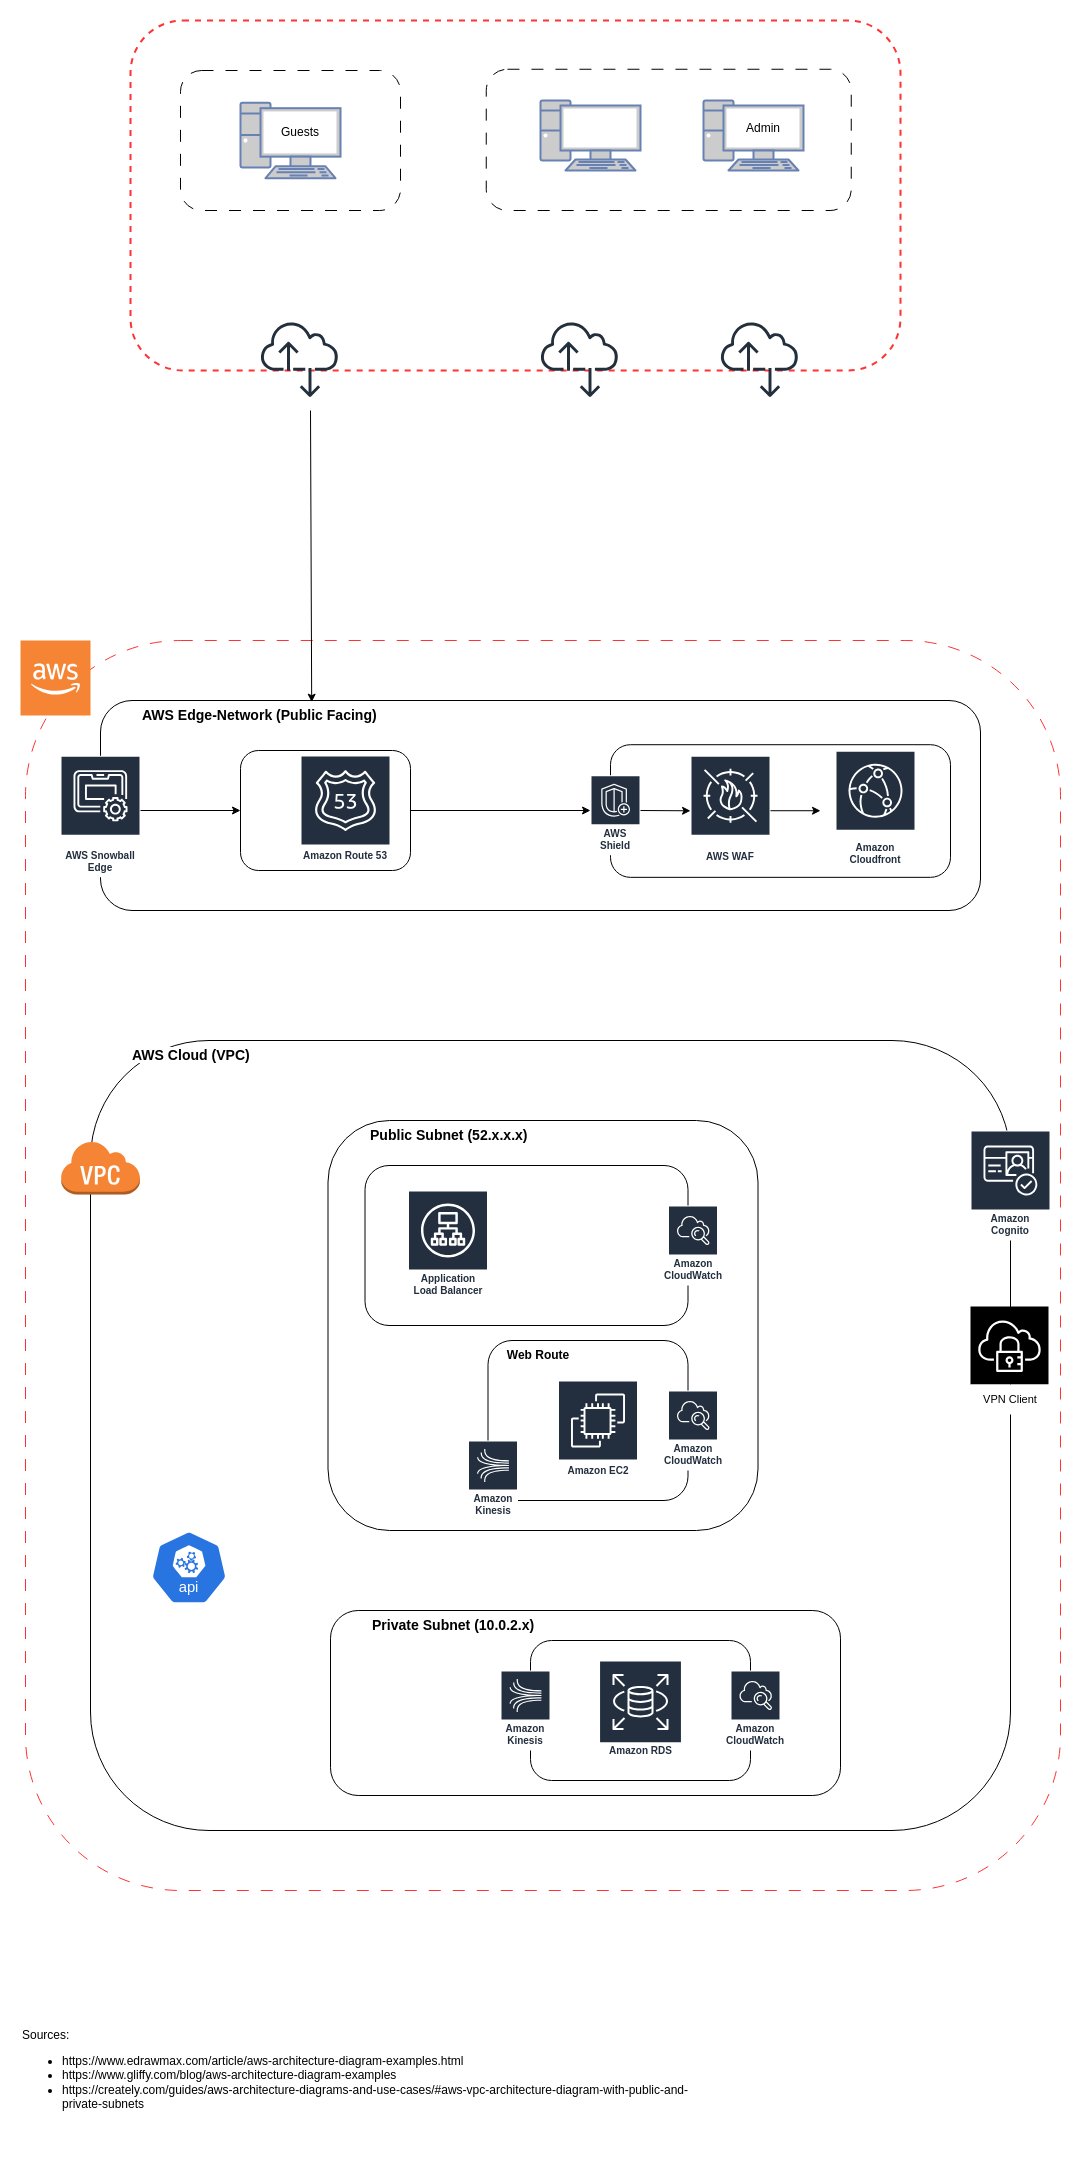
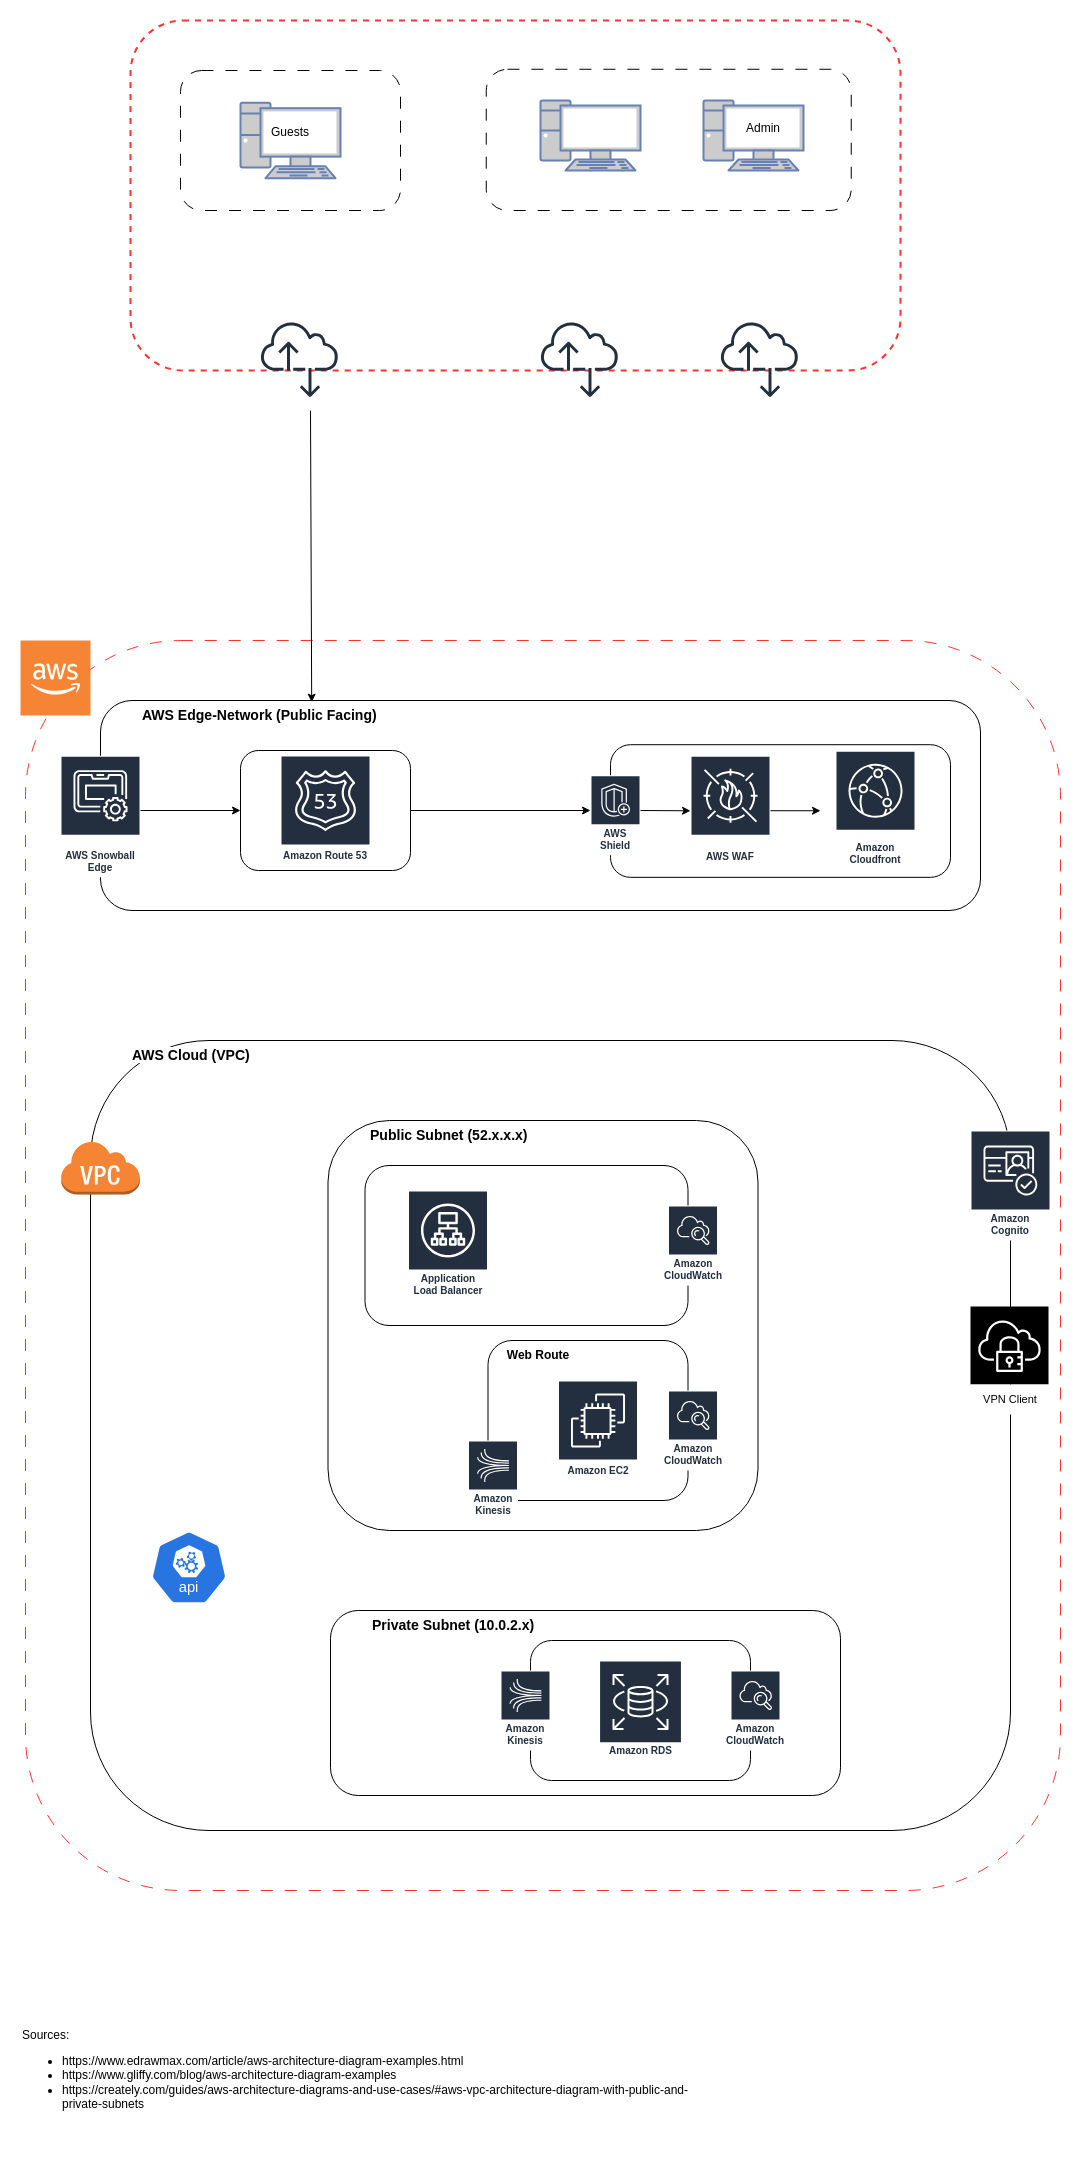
(301, 132) -> (291, 132)
(346, 811) -> (326, 811)
